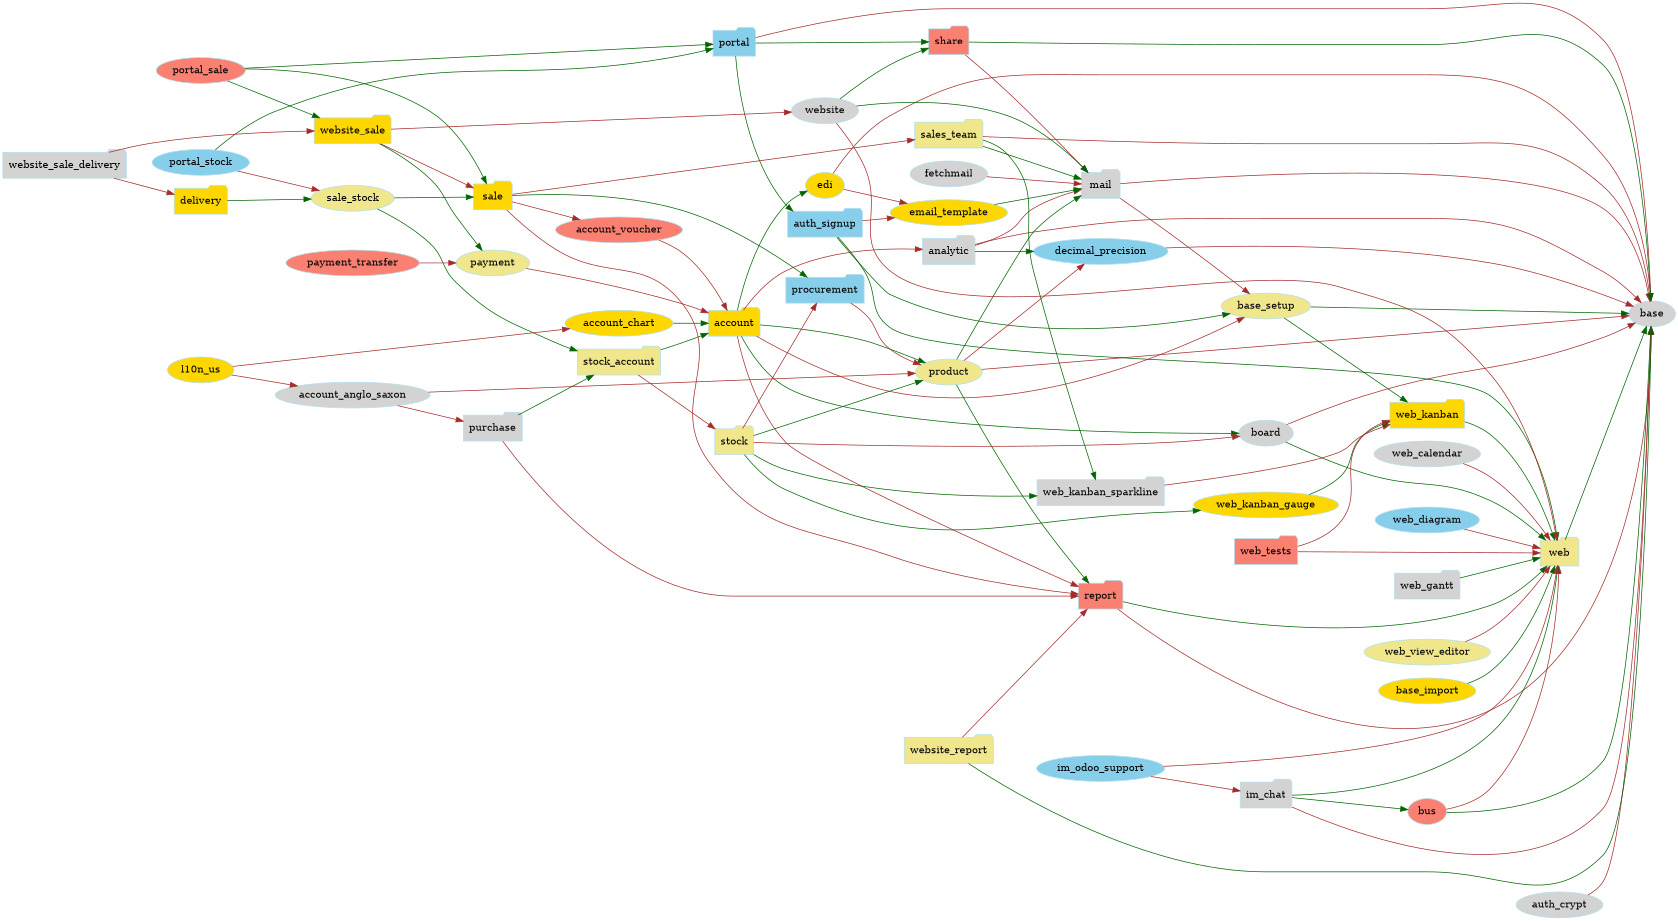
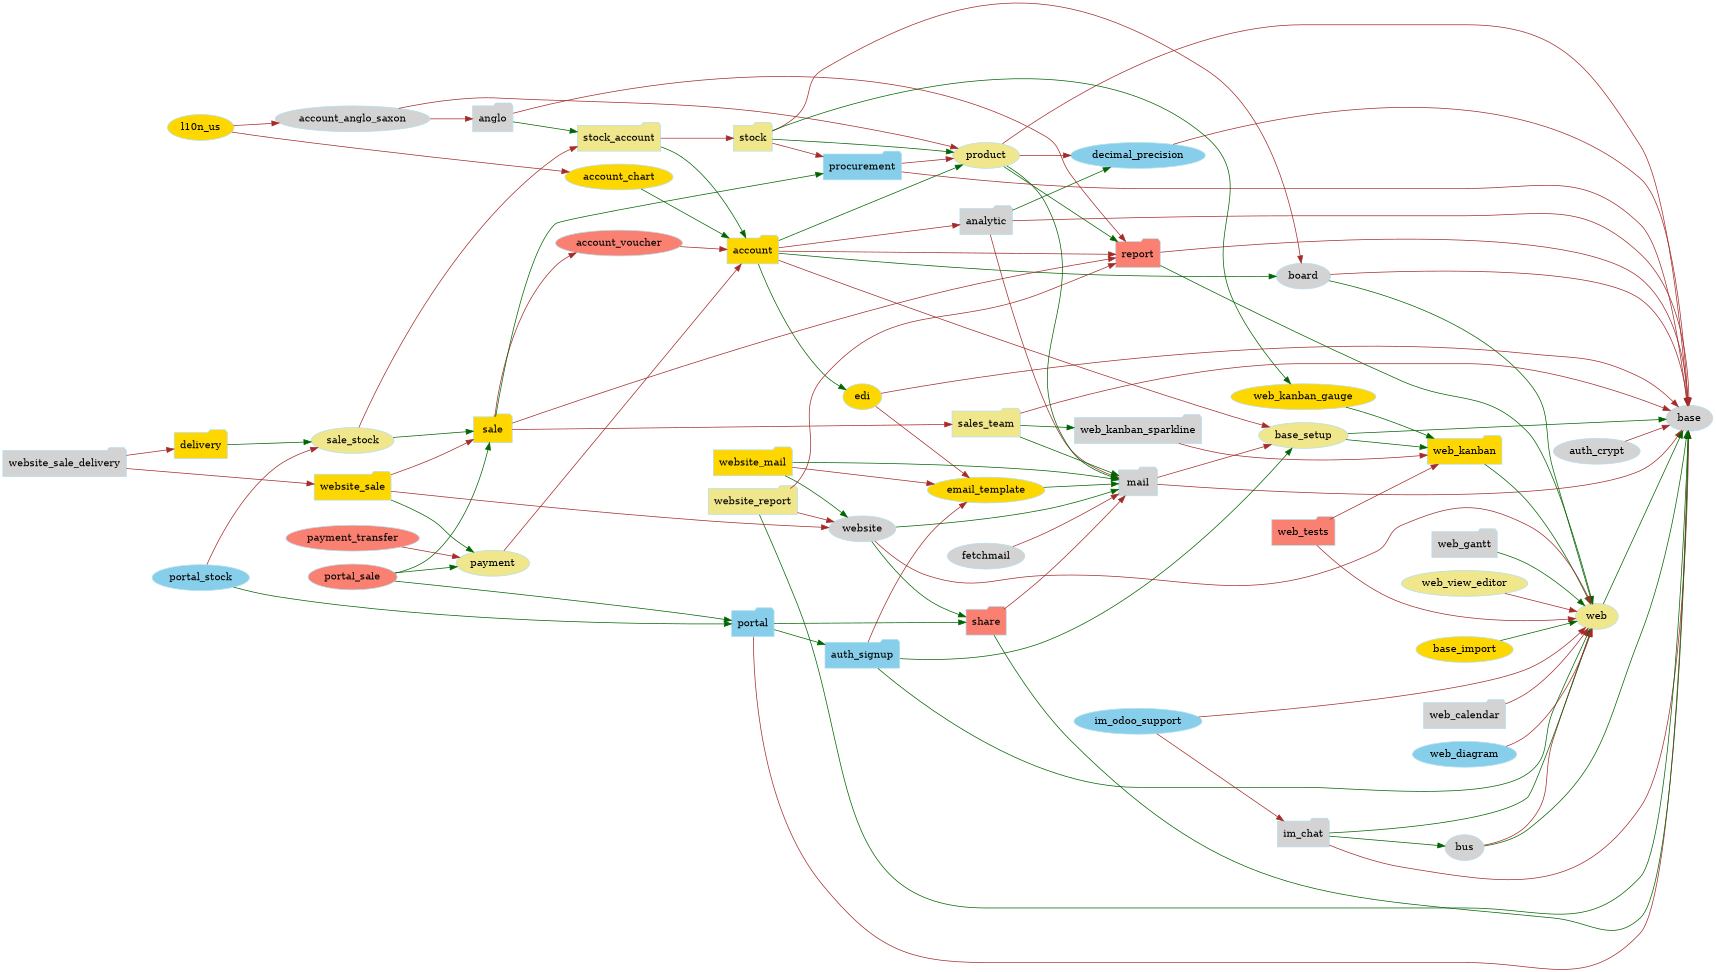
(270, 98) -> (422, 570)
none -> (1367, 188)
(464, 290) -> (446, 273)
(493, 428) -> (493, 119)
(1427, 454) -> (1465, 715)
none -> (753, 463)
(889, 490) -> none
none -> (812, 516)
(1559, 553) -> (1597, 616)
(1427, 812) -> (1465, 848)
